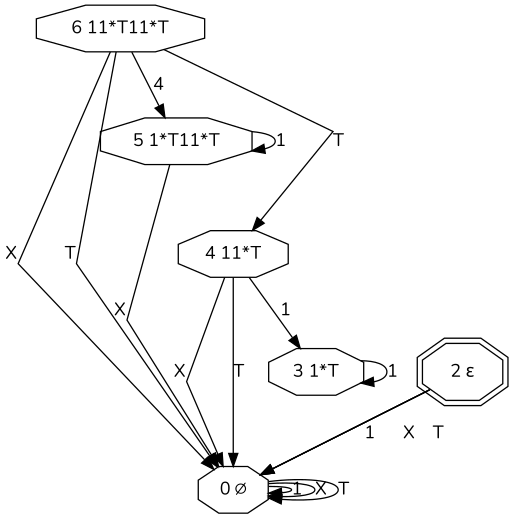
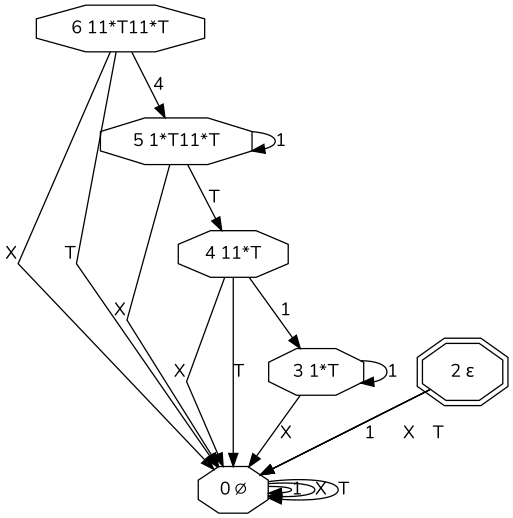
(300, 116) -> (202, 192)
none -> (278, 426)
